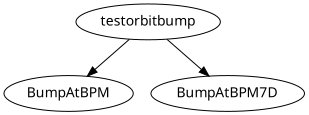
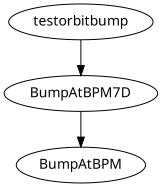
(112, 54) -> (81, 124)
